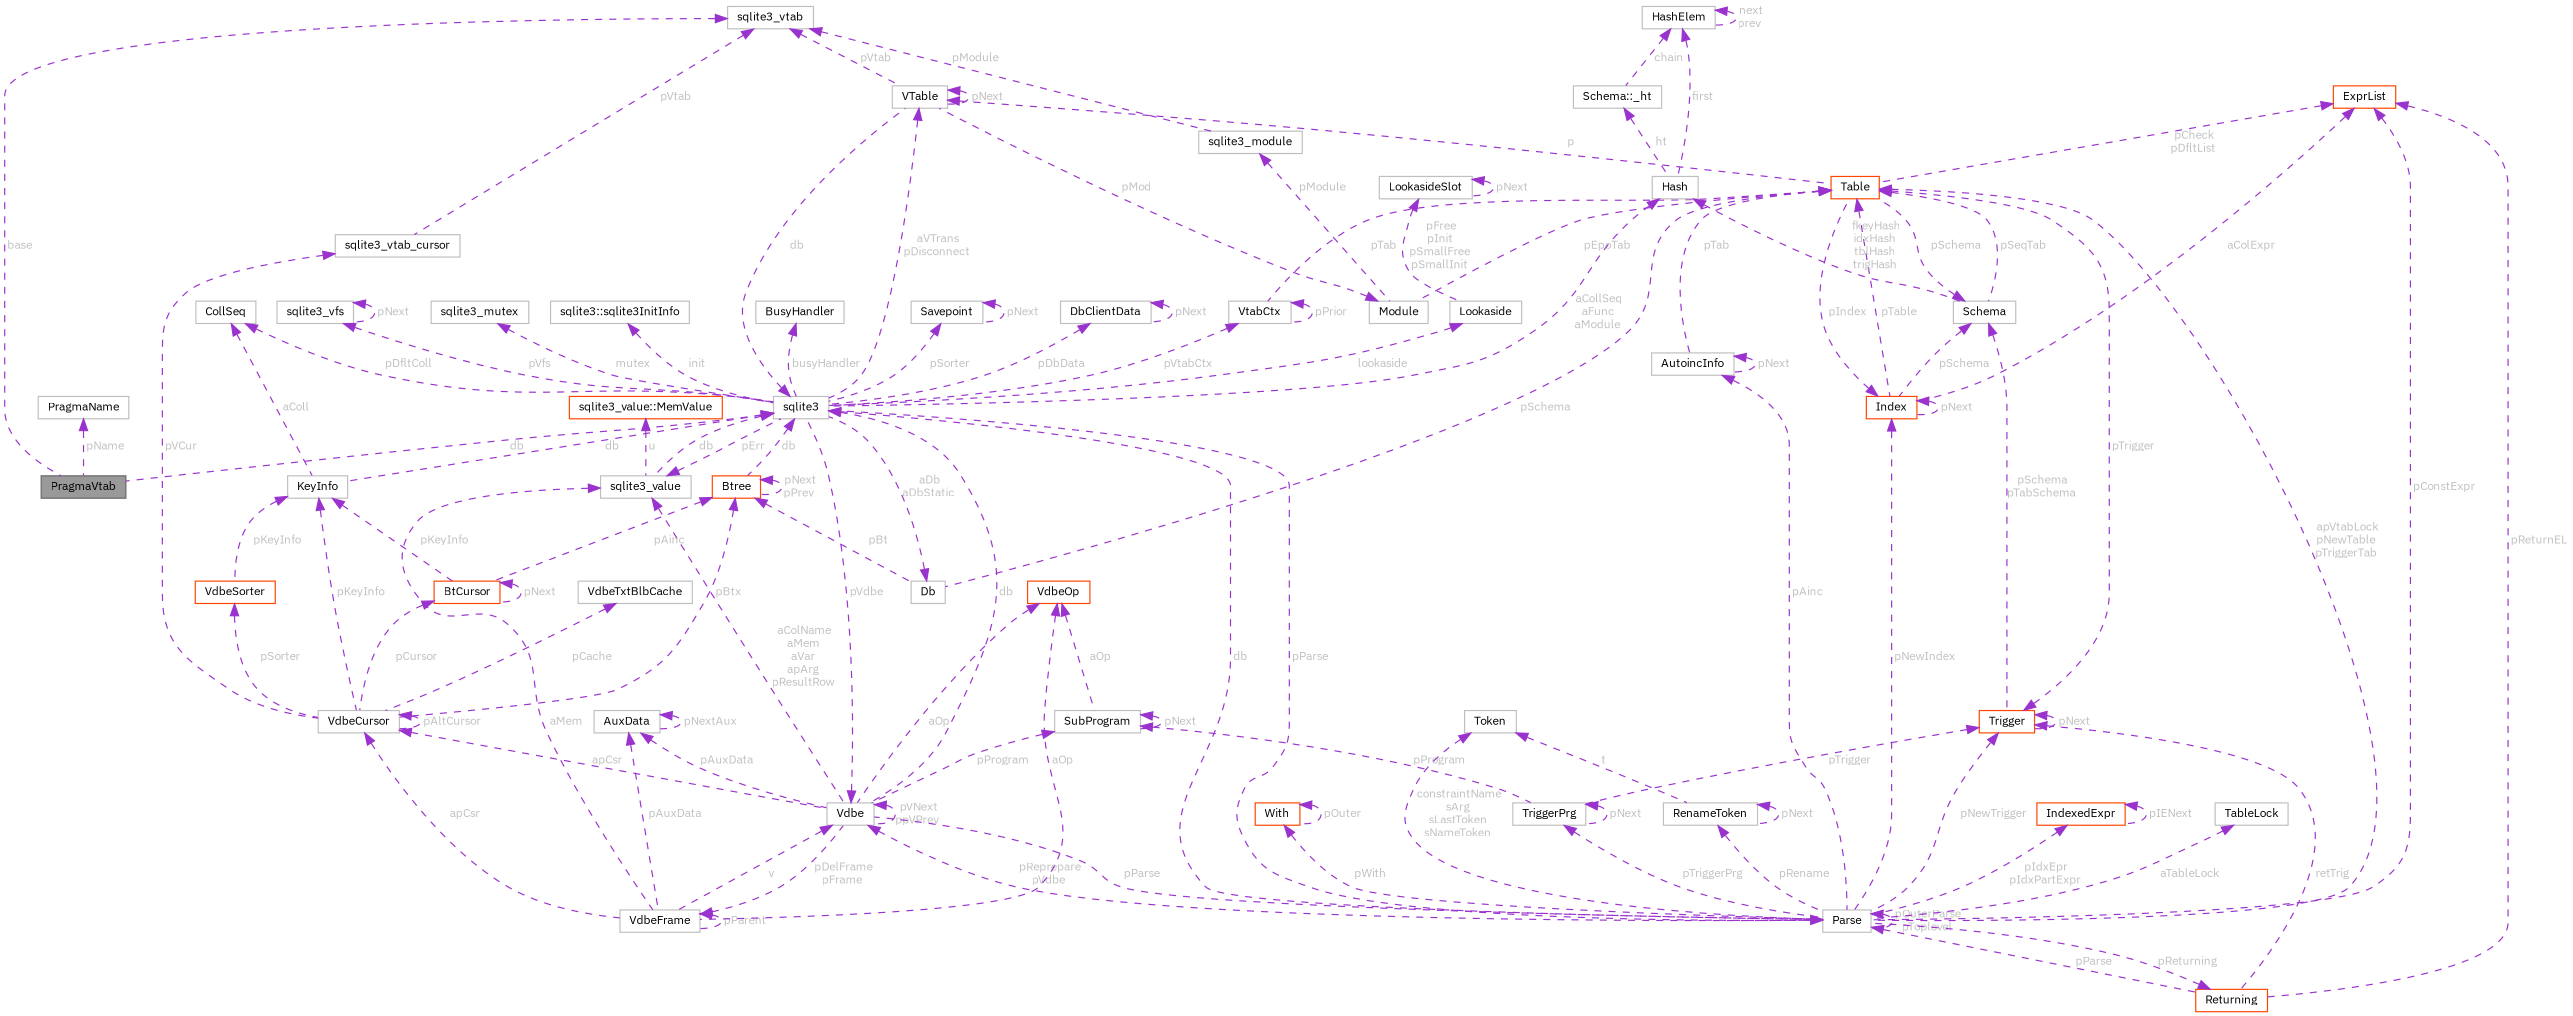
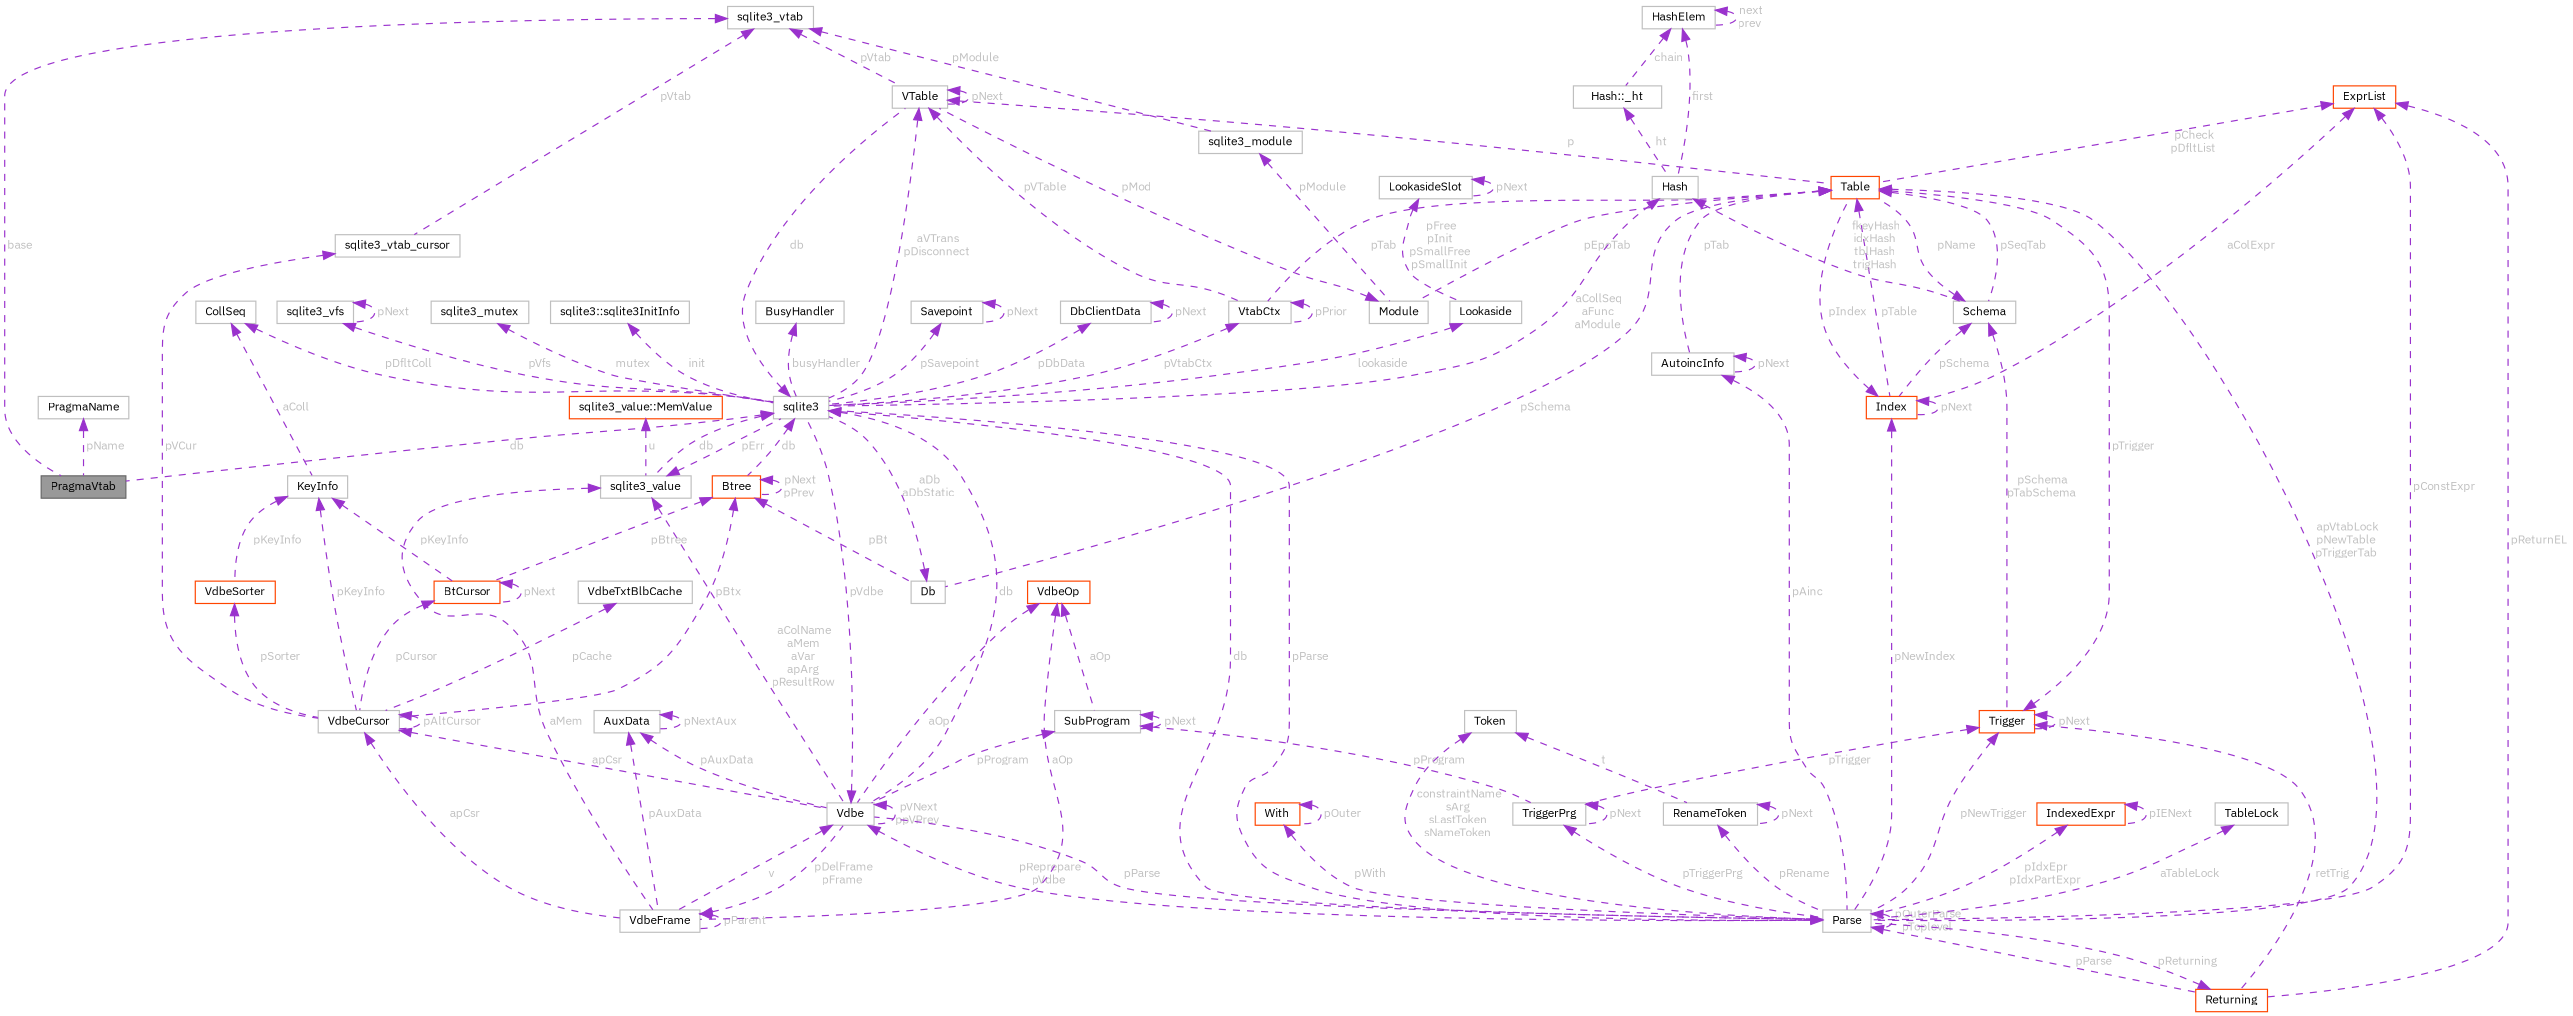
(1618, 97) -> (1618, 97)
none -> (1073, 236)
(1955, 246) -> (1955, 246)
(949, 364) -> (949, 364)
(555, 448) -> none
(668, 541) -> (668, 541)
